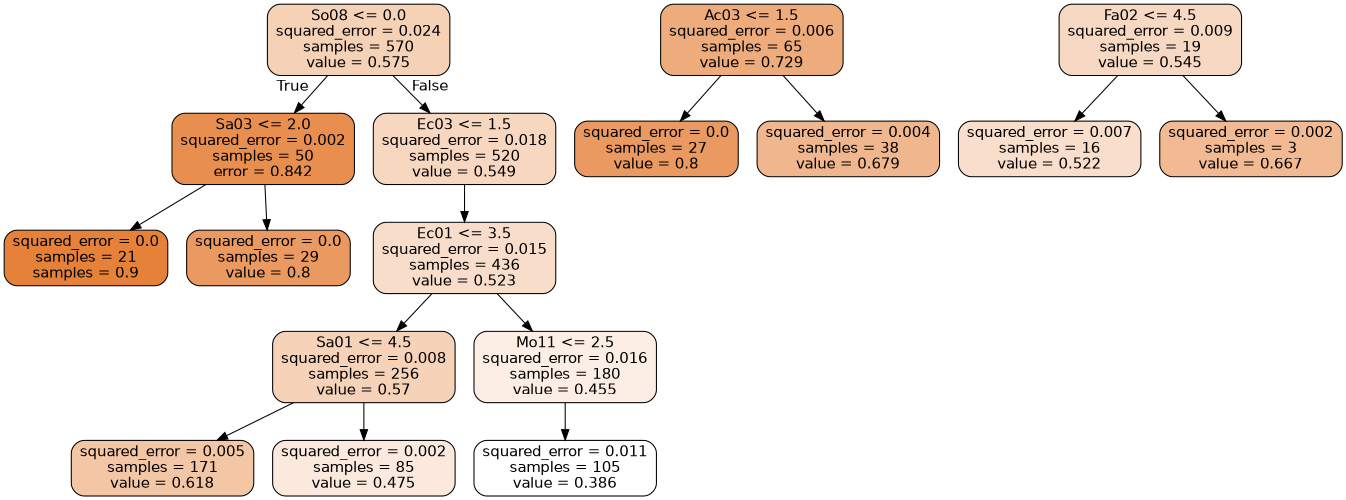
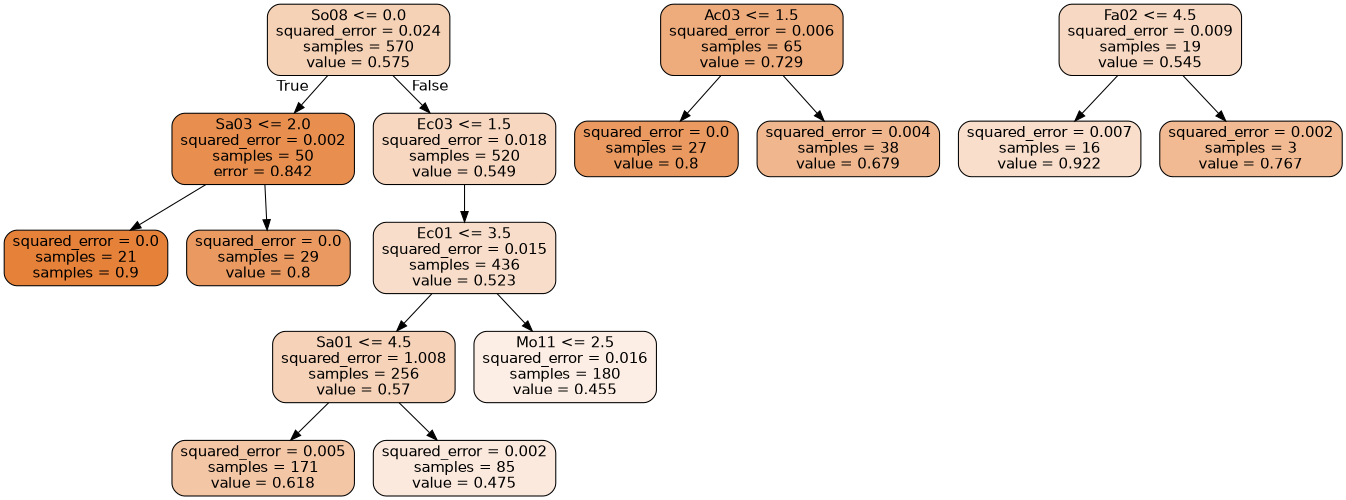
(1050, 149) -> (1050, 149)
(1251, 149) -> (1251, 149)
(364, 367) -> (364, 367)
(565, 468) -> none
